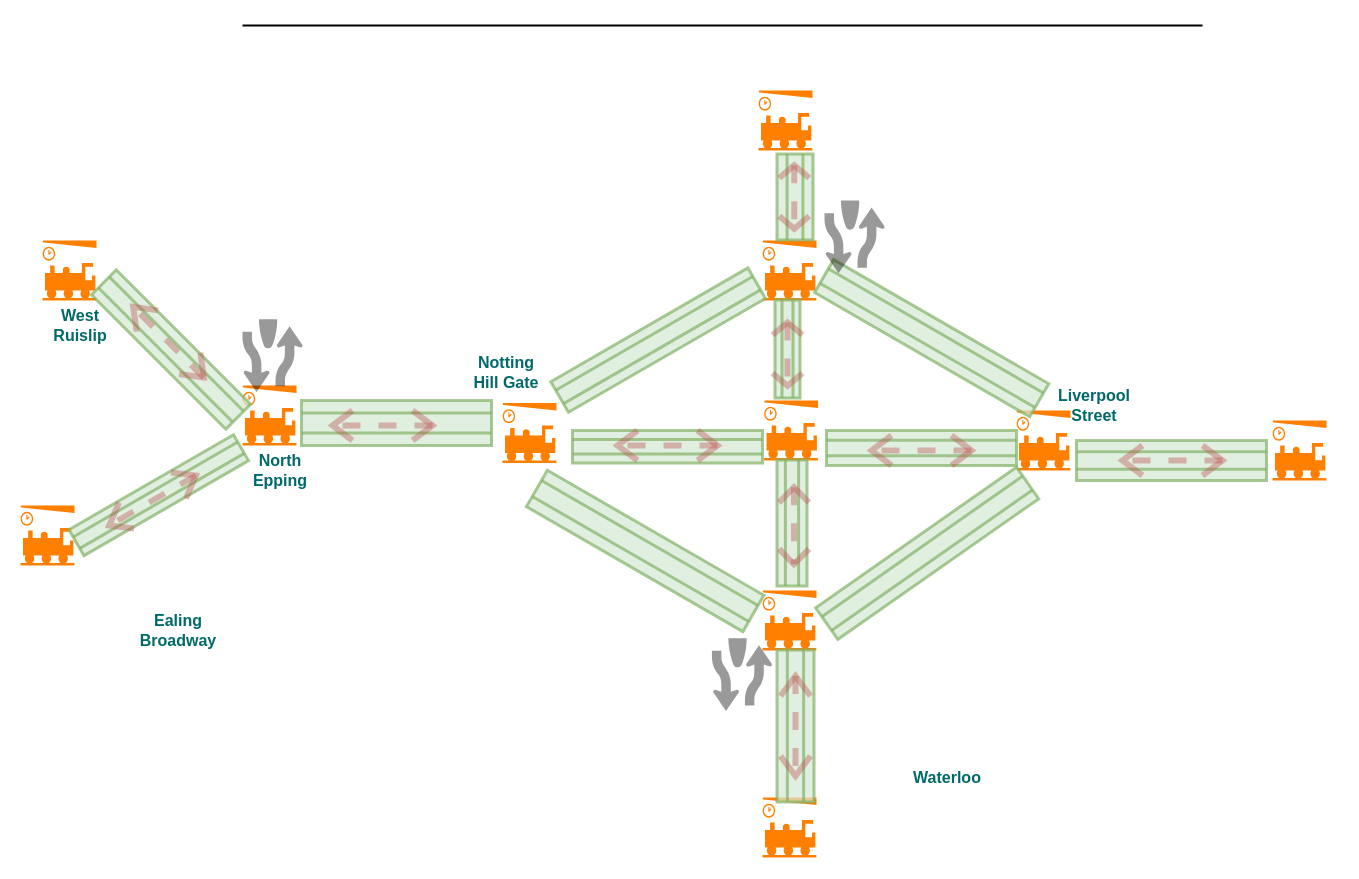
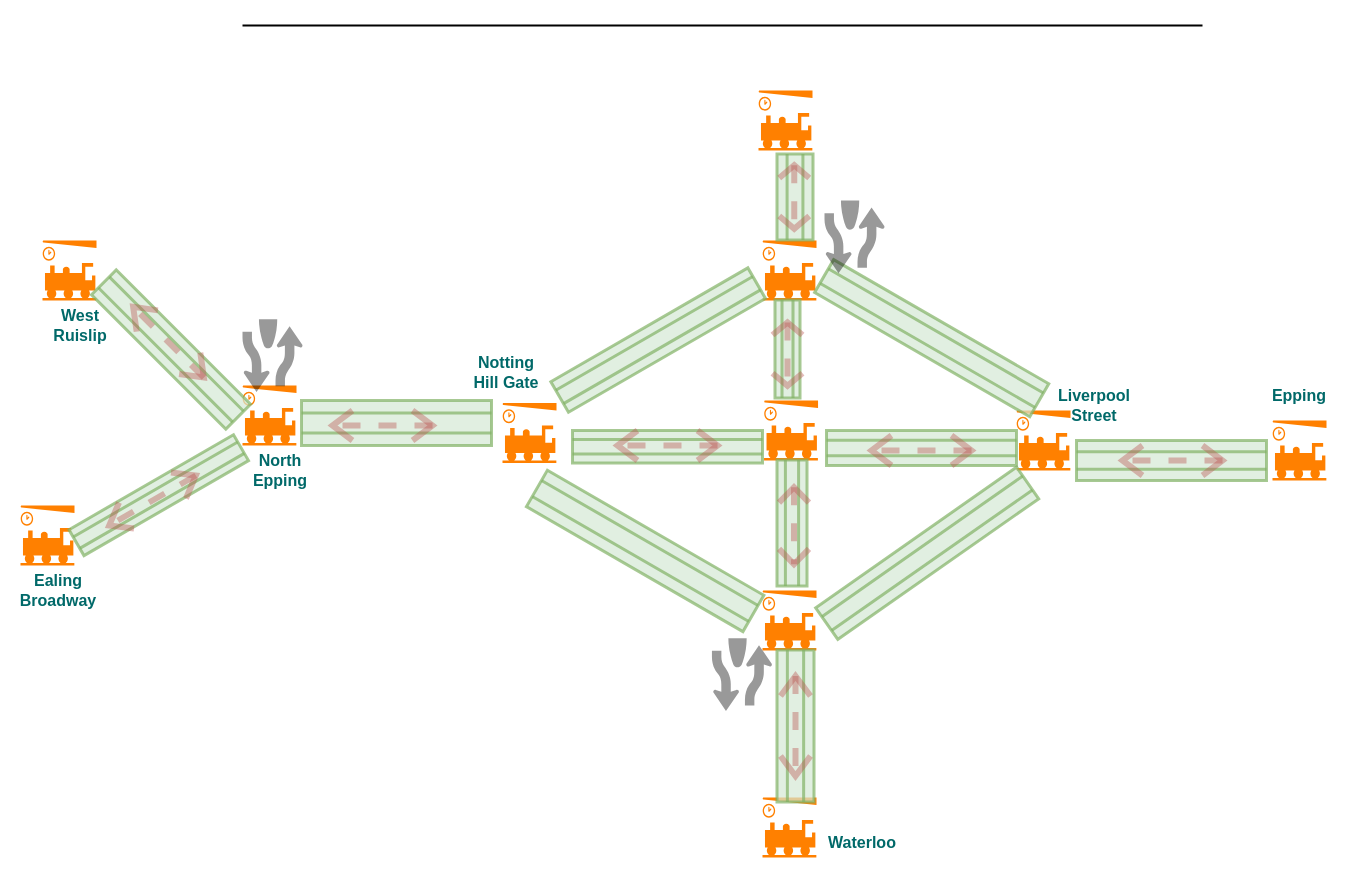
none -> (1300, 396)
(179, 631) -> (59, 591)
(948, 778) -> (863, 843)
